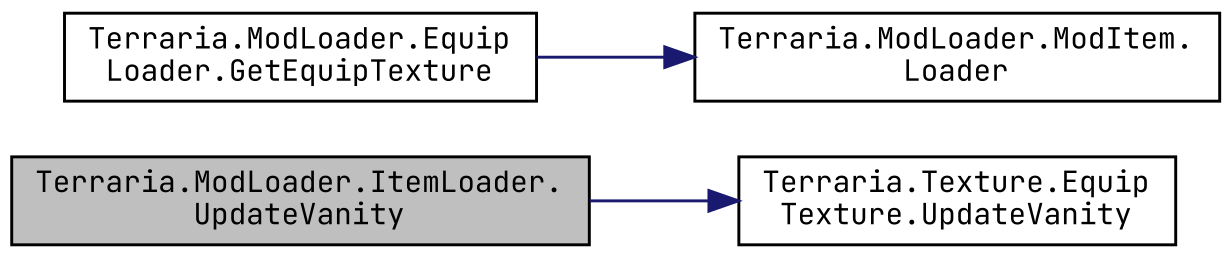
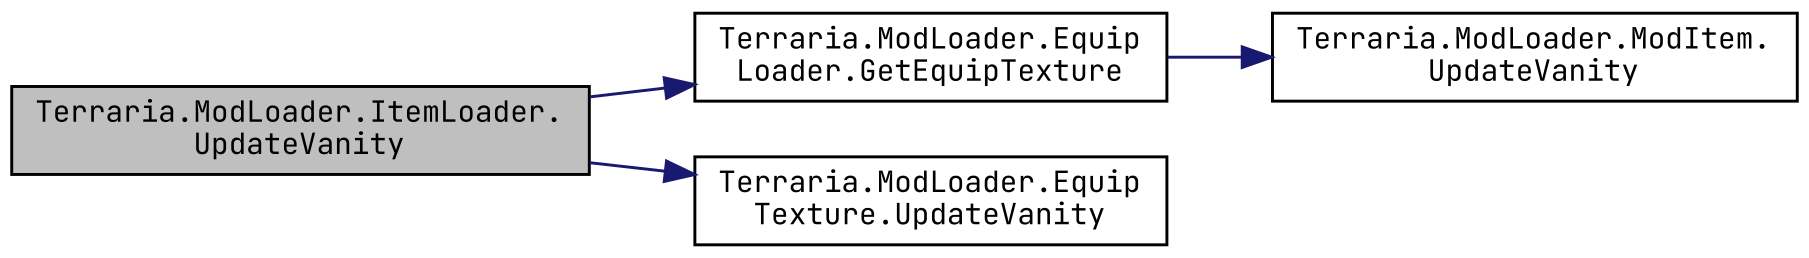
(957, 57) -> (1535, 57)
none -> (627, 92)
(957, 201) -> (931, 201)
